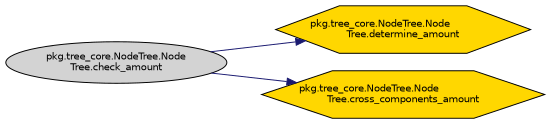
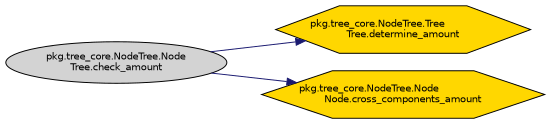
(403, 30) -> (403, 30)
(403, 95) -> (403, 95)
